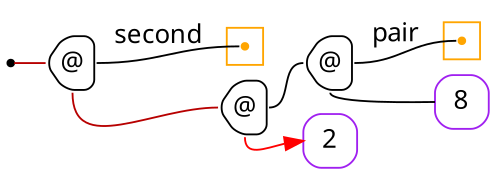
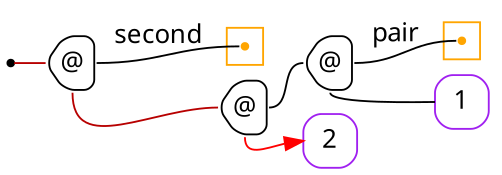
(462, 102) -> (462, 102)
